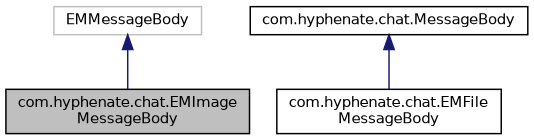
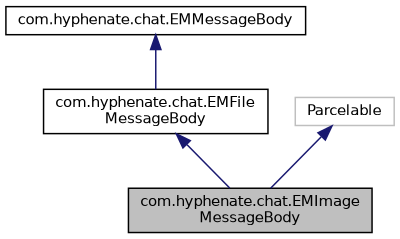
(128, 21) -> (345, 111)
(389, 21) -> (156, 21)
none -> (208, 166)
